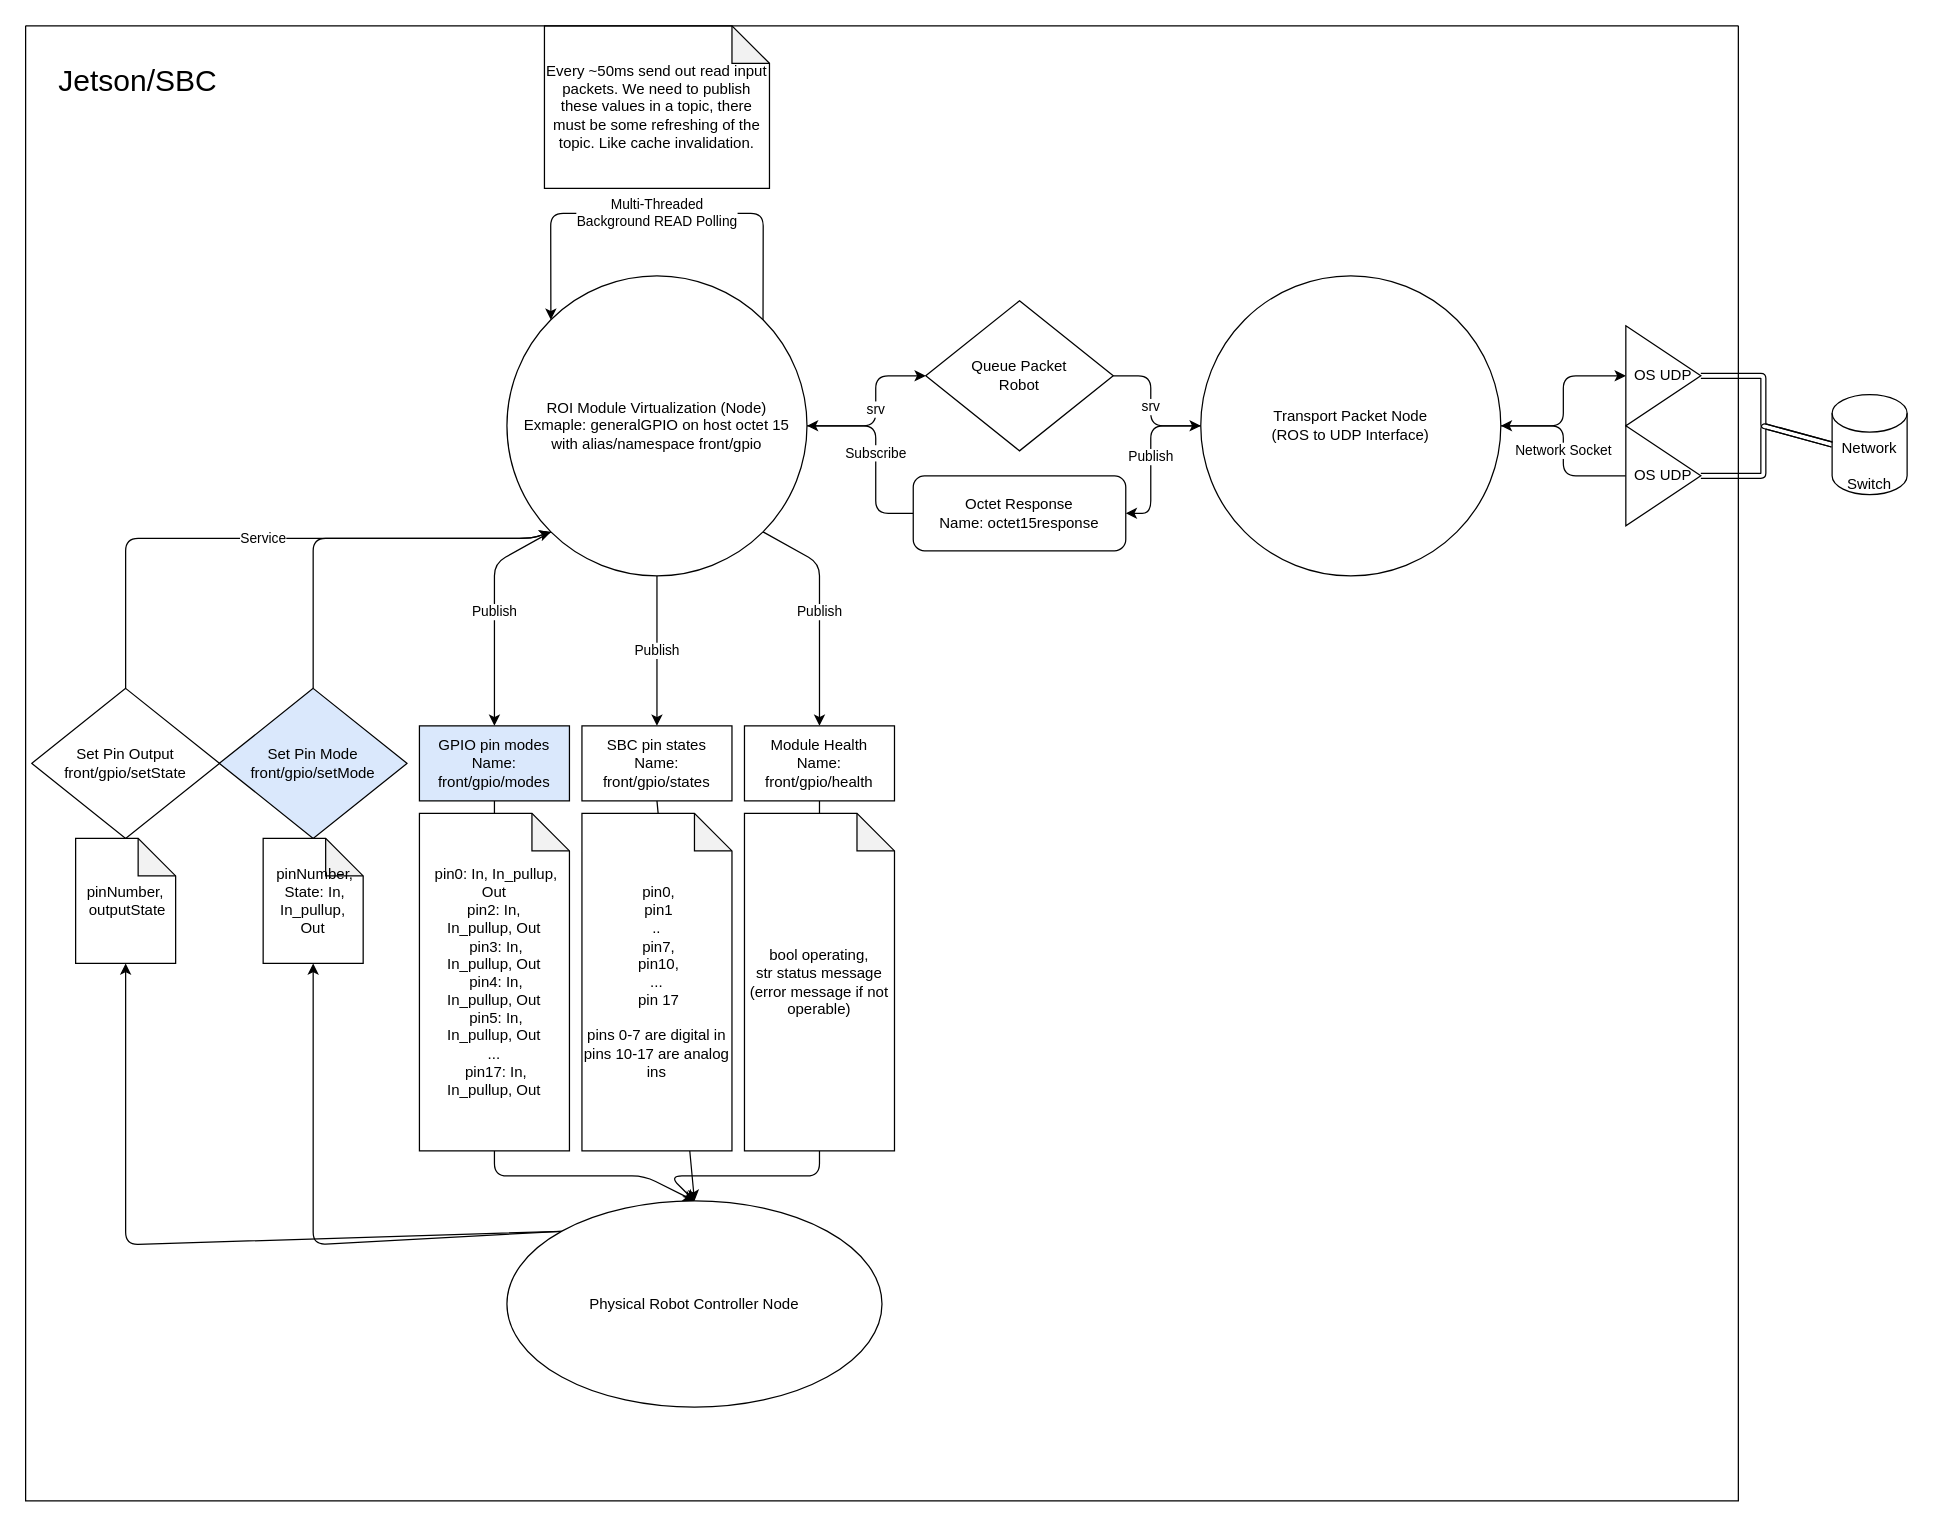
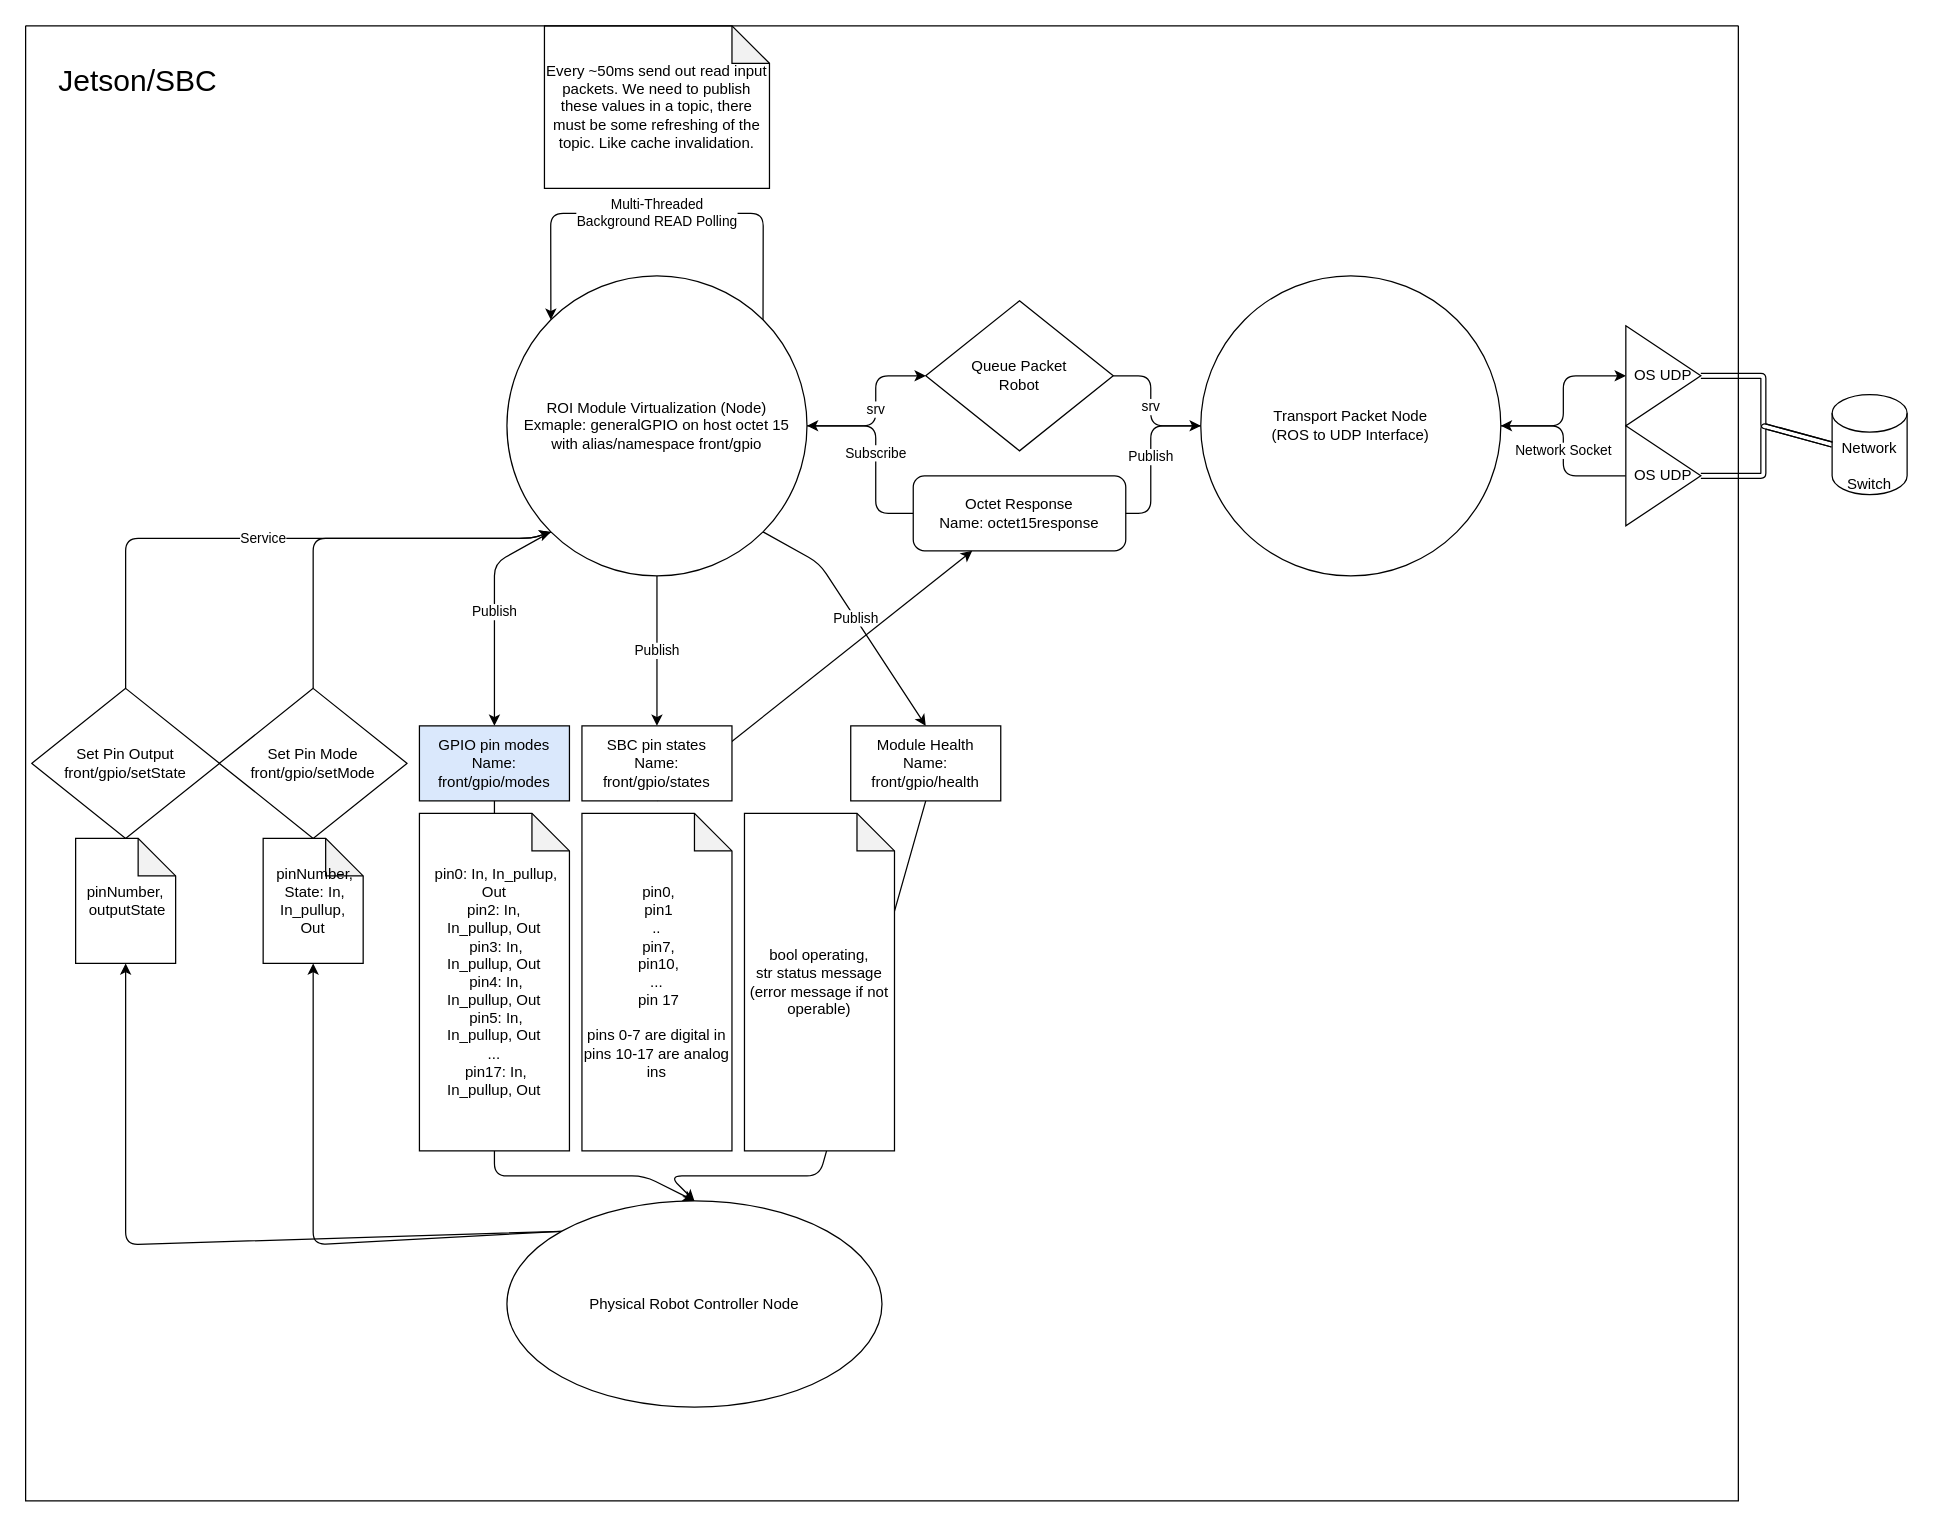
(1142, 513) -> (1137, 513)
(313, 763) -> (313, 763)
(819, 763) -> (926, 763)
(692, 1171) -> (848, 649)
